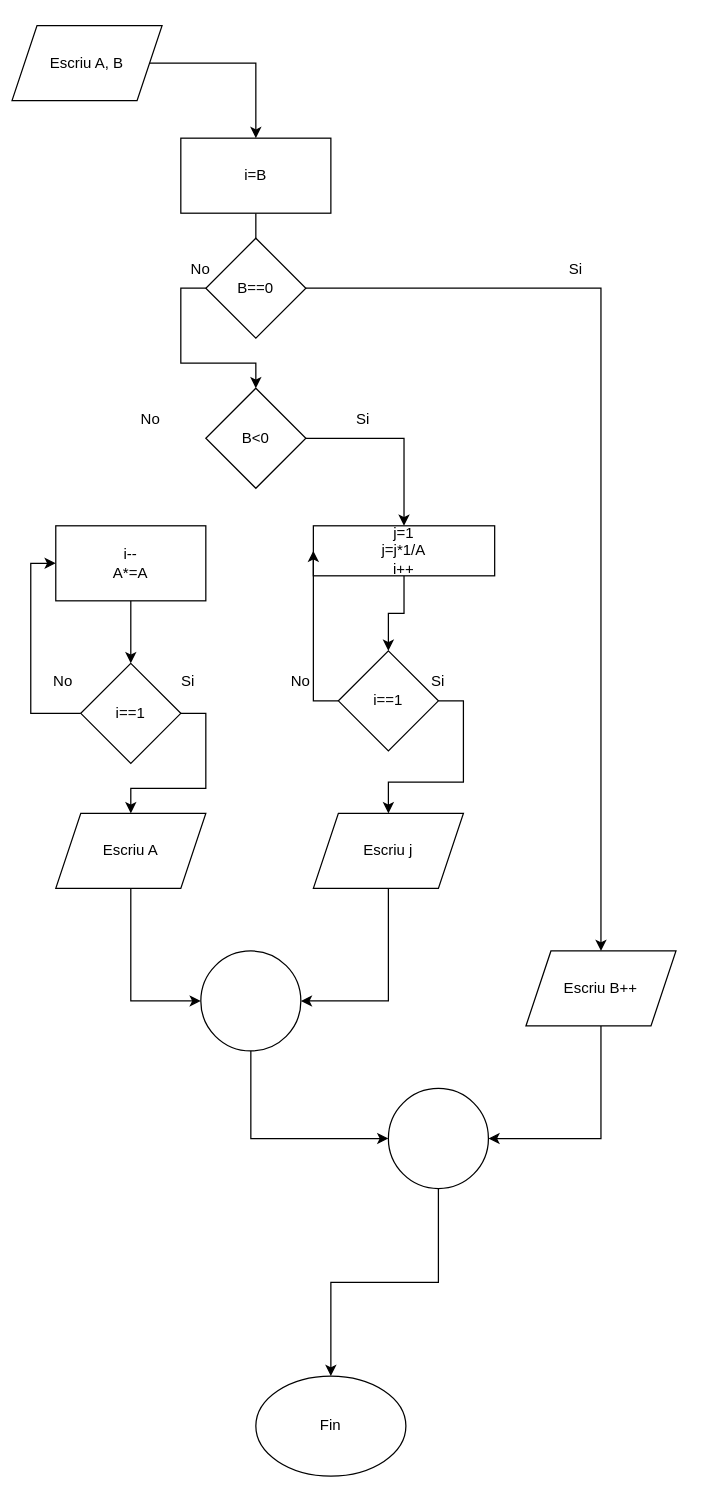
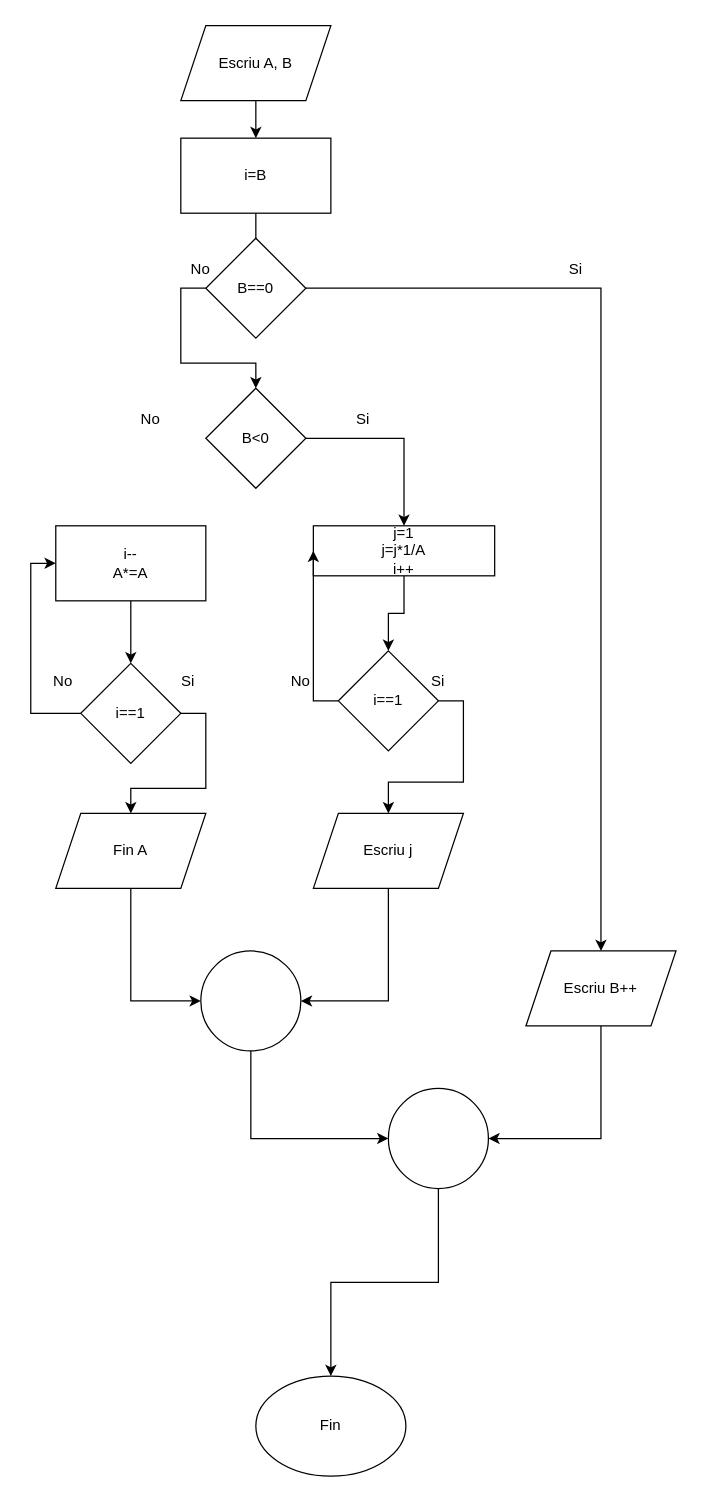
(87, 63) -> (256, 63)
(131, 851) -> (131, 851)
